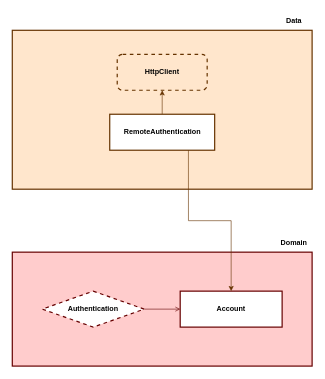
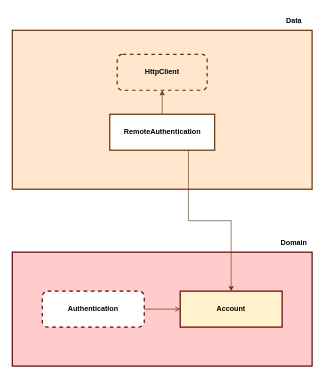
(93, 309) -> (93, 309)
(231, 309) -> (231, 309)
